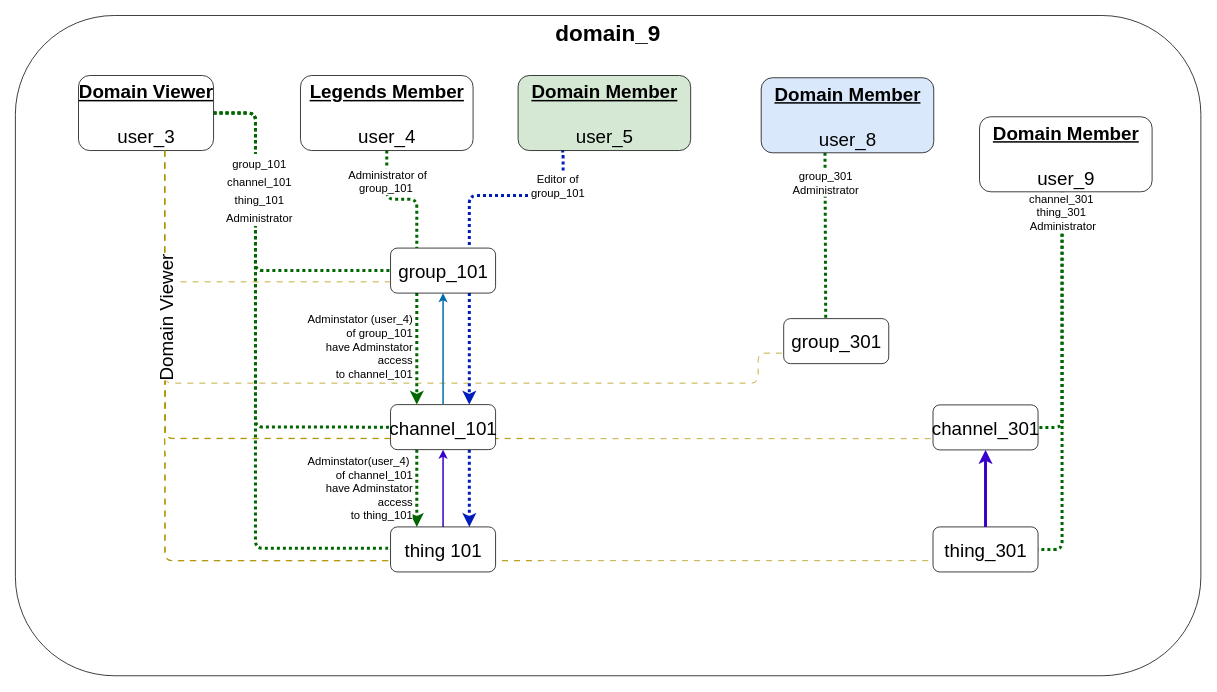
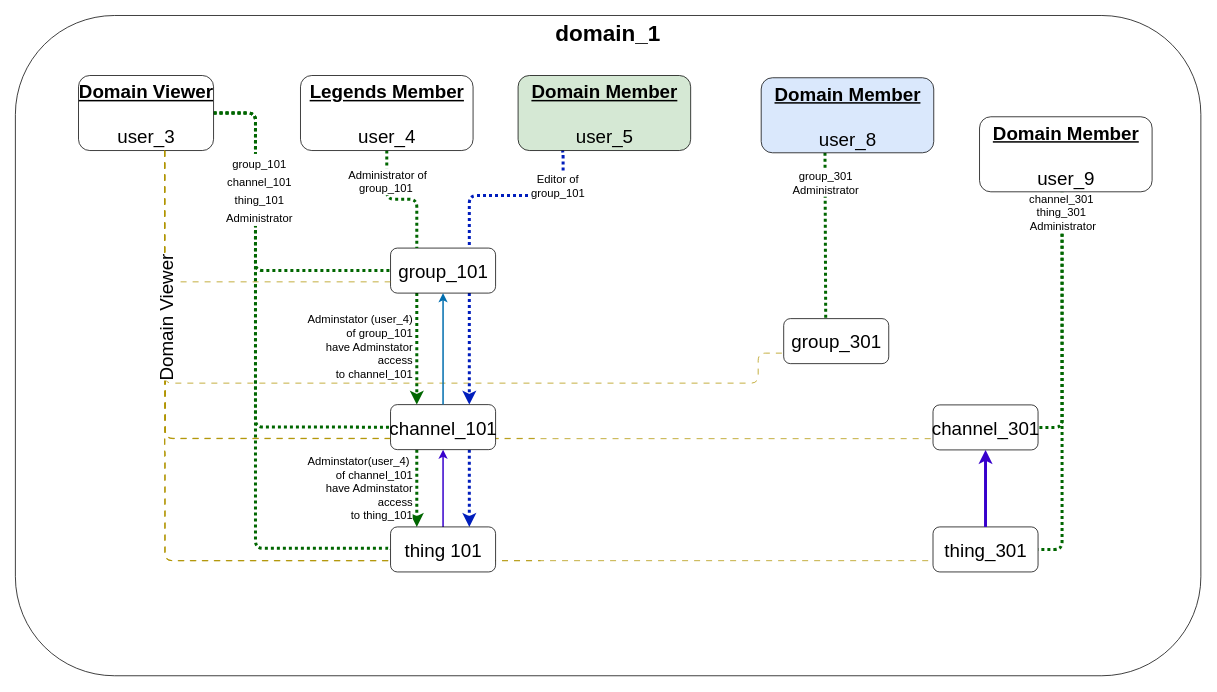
(608, 26) -> (608, 26)
